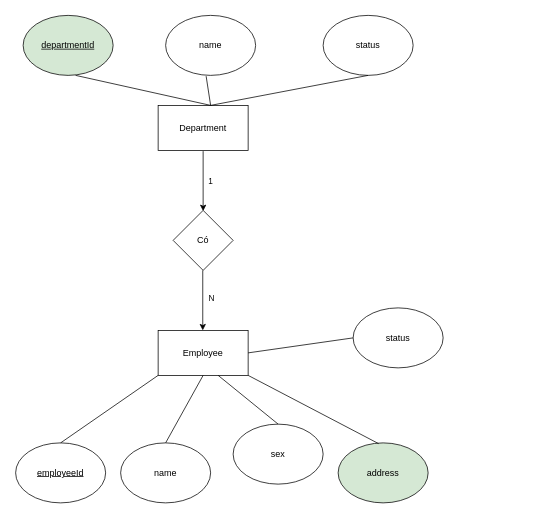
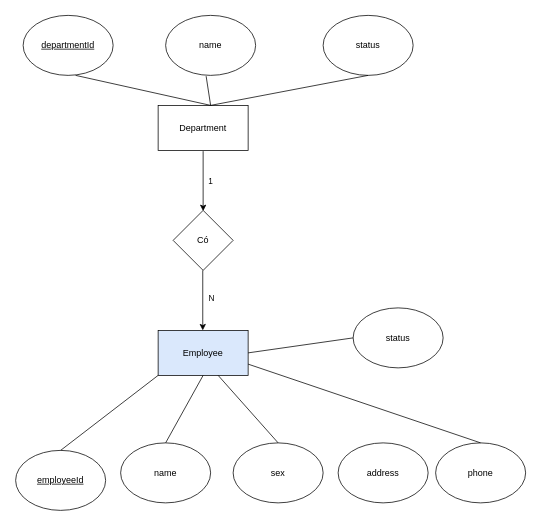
(68, 45) -> (68, 45)
(203, 353) -> (203, 353)
none -> (364, 403)
(313, 409) -> none
(278, 454) -> (278, 473)
(60, 473) -> (60, 480)
(383, 473) -> (383, 473)
none -> (480, 473)
